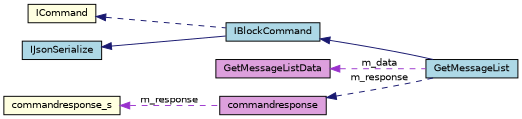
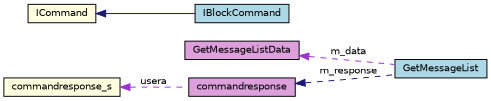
(166, 23) -> (150, 14)
(382, 49) -> none
(62, 50) -> none
(168, 100) -> (152, 82)
